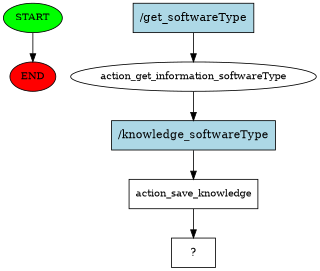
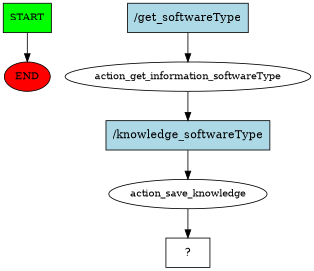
(33, 18) -> (27, 18)
(193, 194) -> (188, 194)
